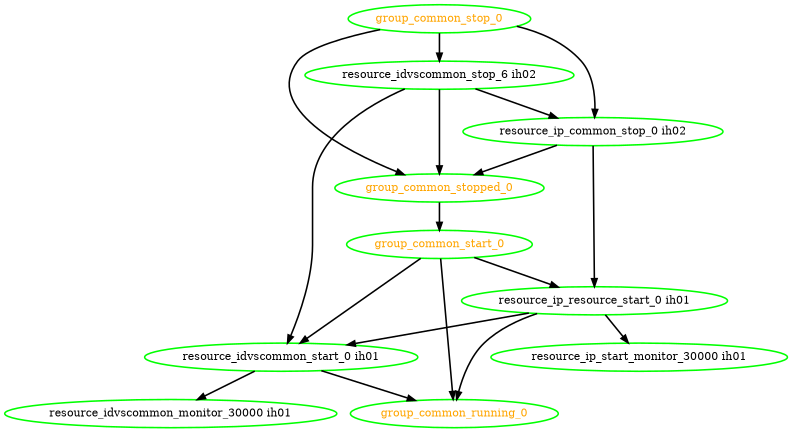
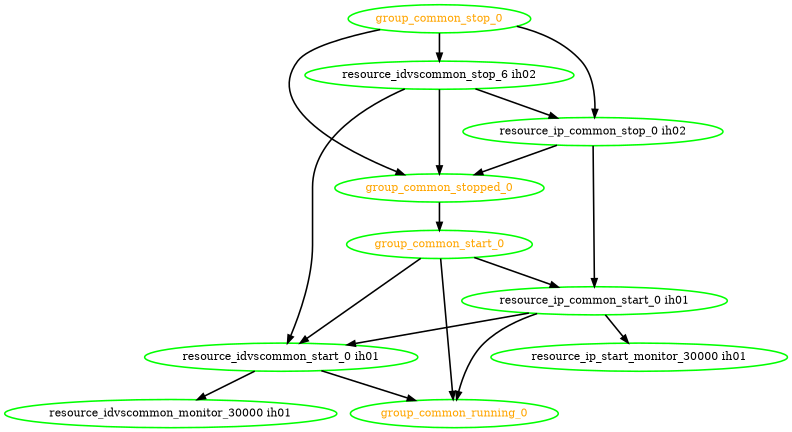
(595, 301) -> (595, 301)
